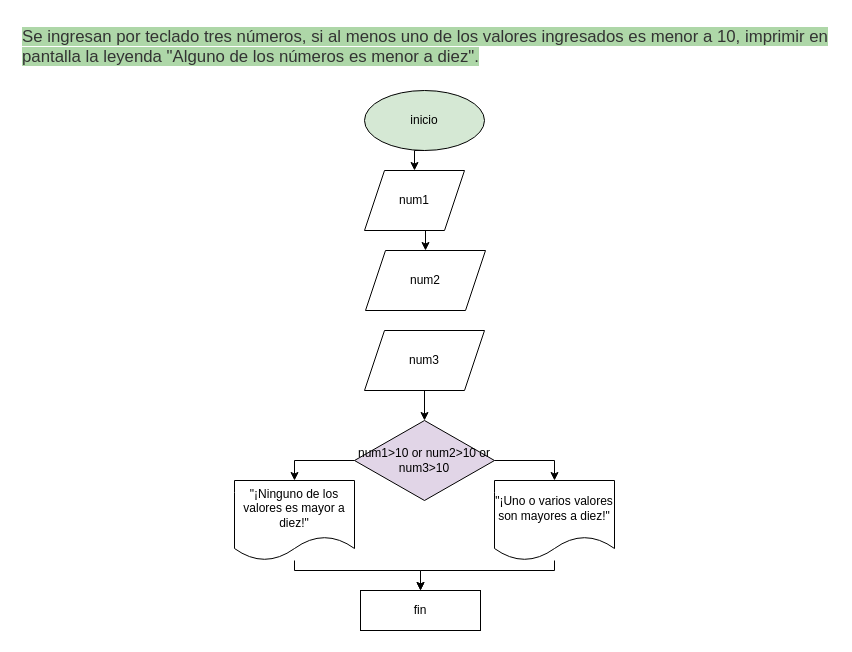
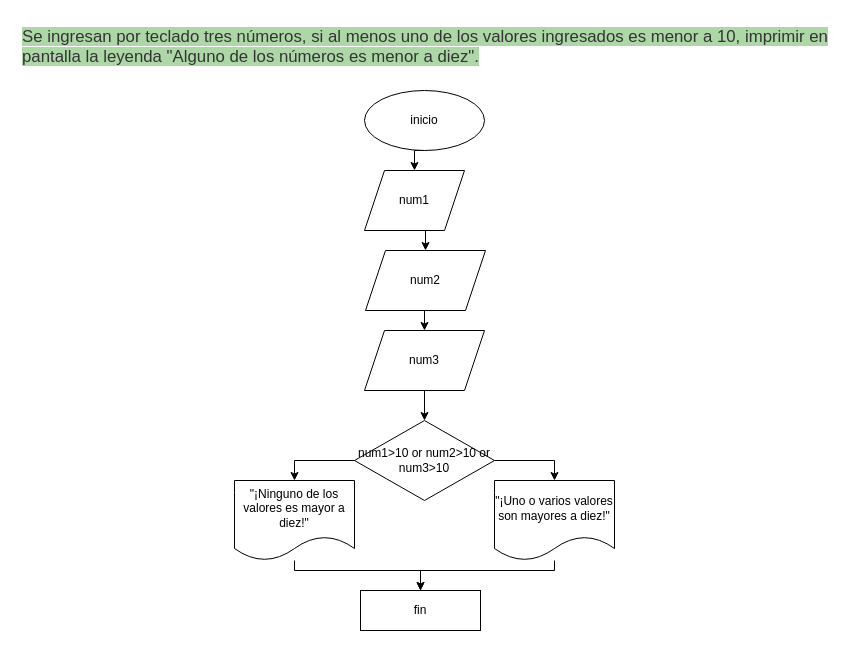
(425, 121) -> (425, 121)
none -> (425, 317)
(425, 461) -> (425, 461)
